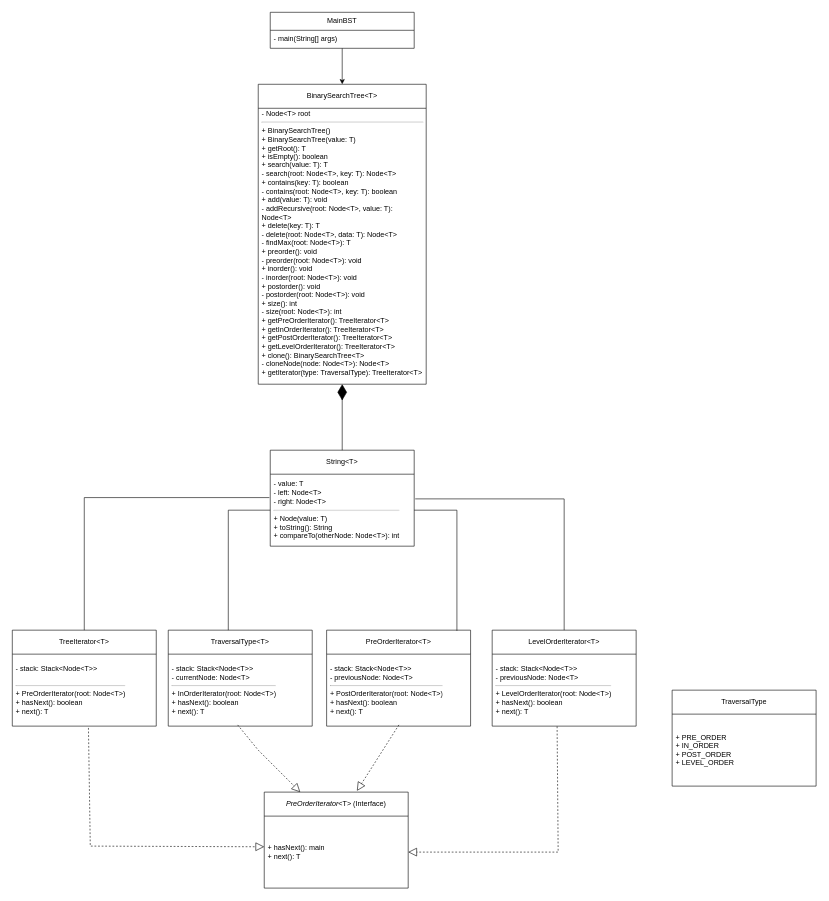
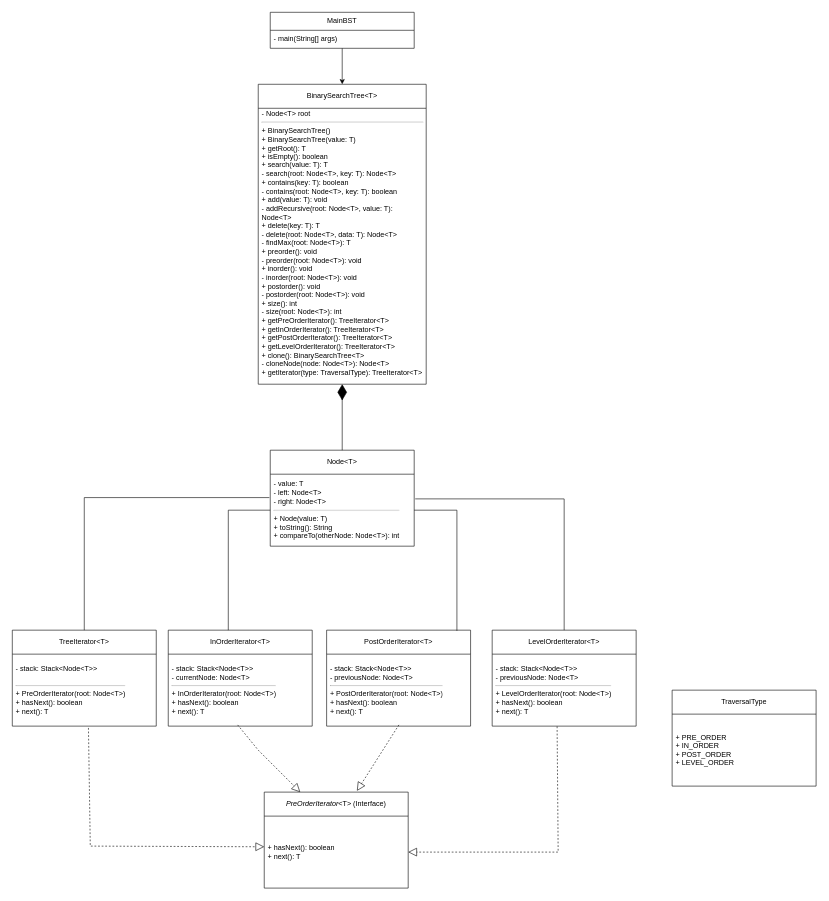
(342, 462) -> (342, 462)
(240, 642) -> (240, 642)
(399, 642) -> (399, 642)
(298, 852) -> (304, 852)
